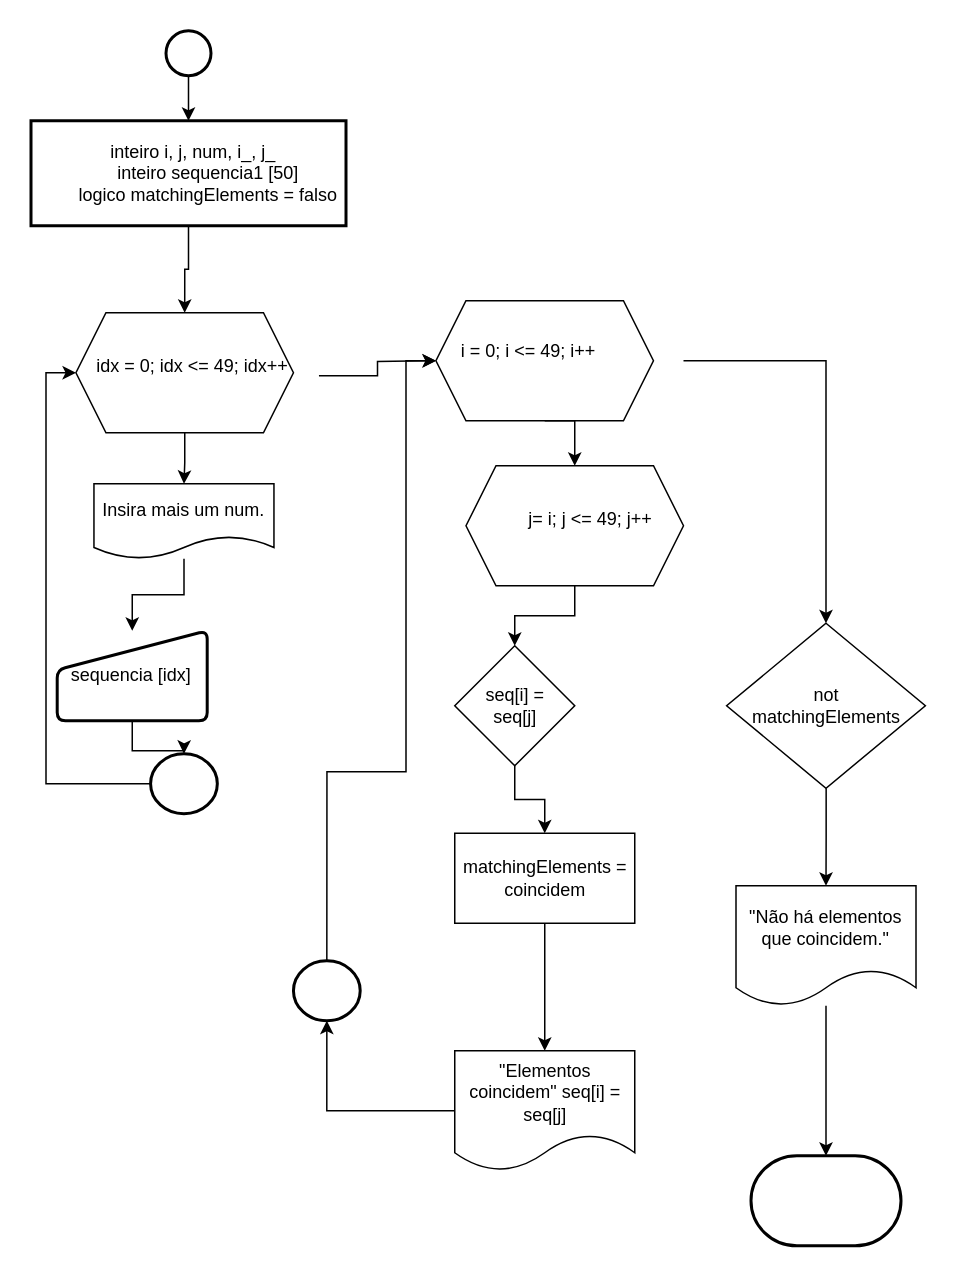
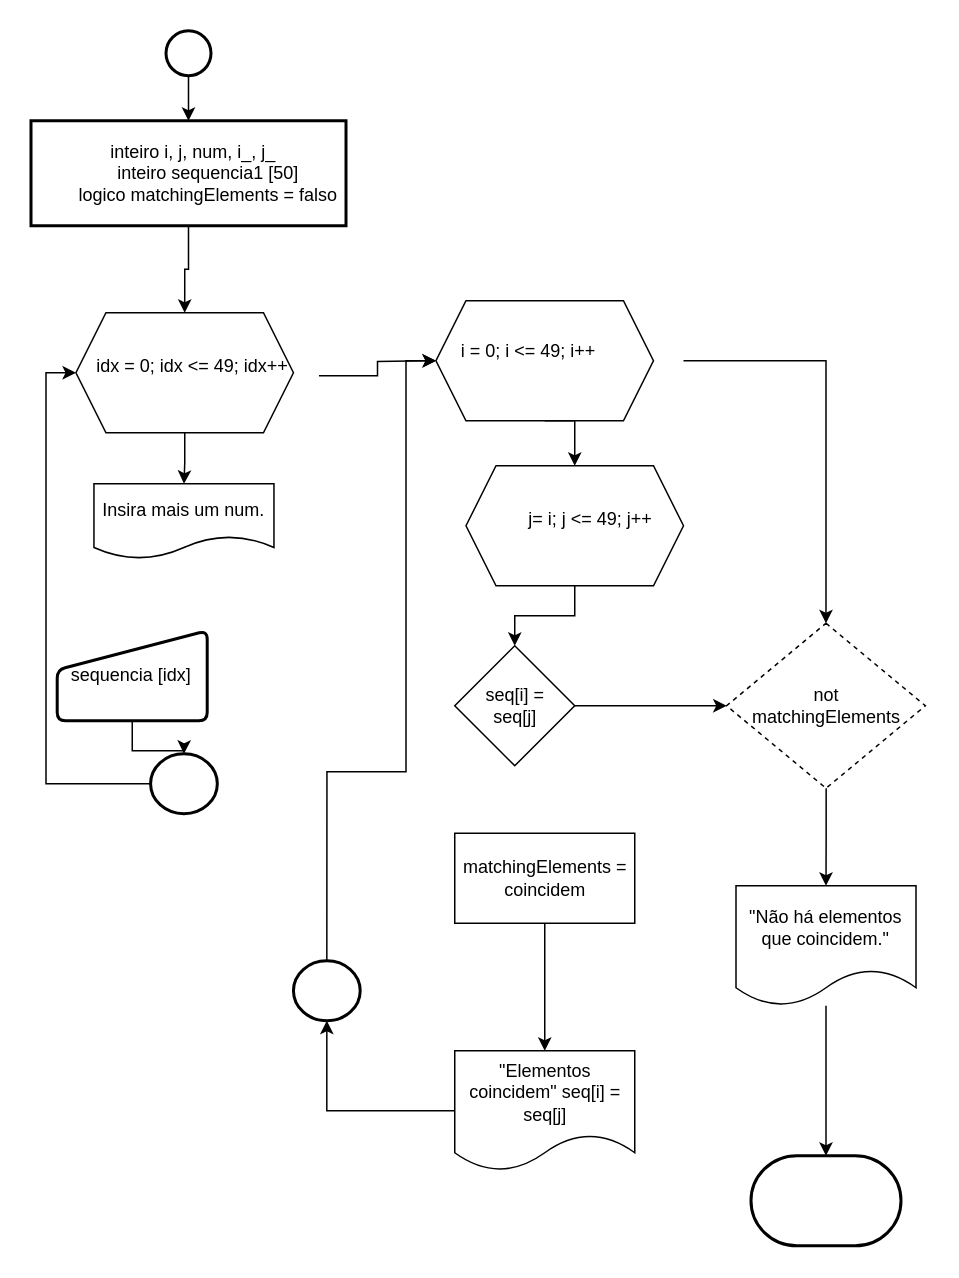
(163, 595) -> none
(826, 706) -> (826, 706)
(525, 800) -> (646, 706)
